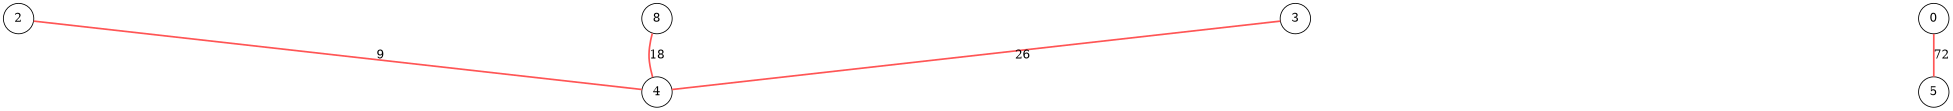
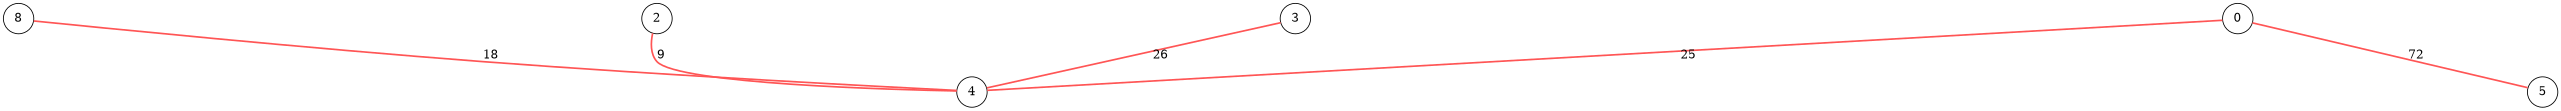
none -> (1605, 55)
